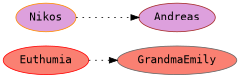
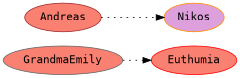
(103, 17) -> (129, 17)
(177, 17) -> (63, 17)
(99, 60) -> (133, 60)
